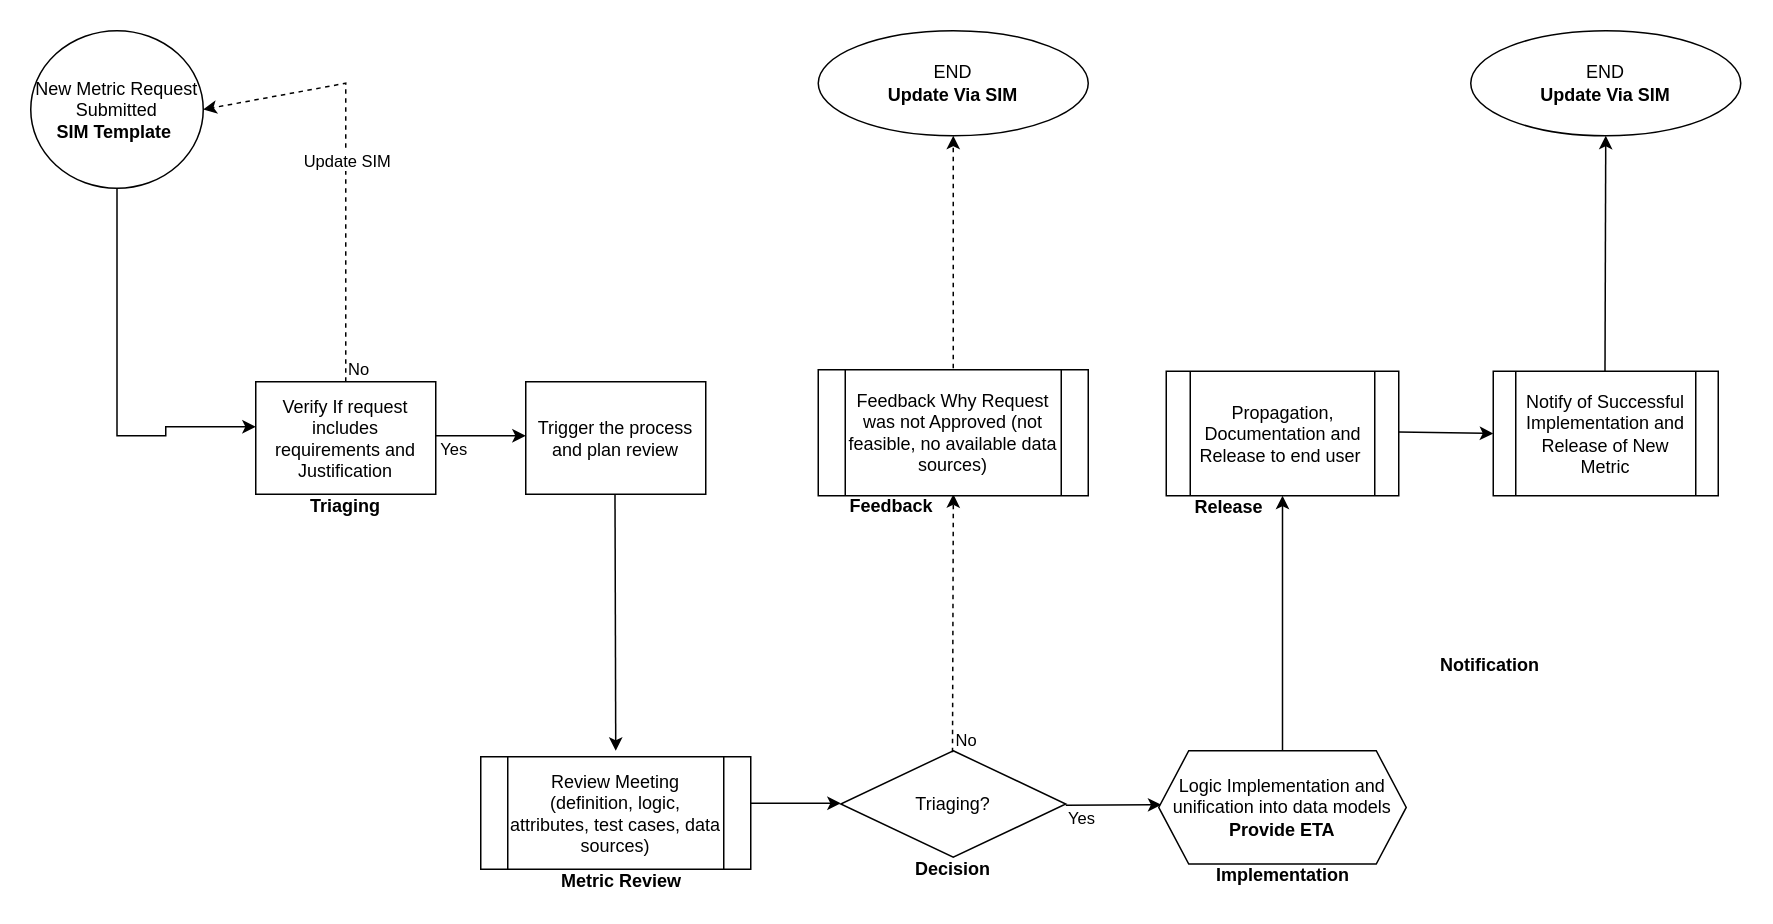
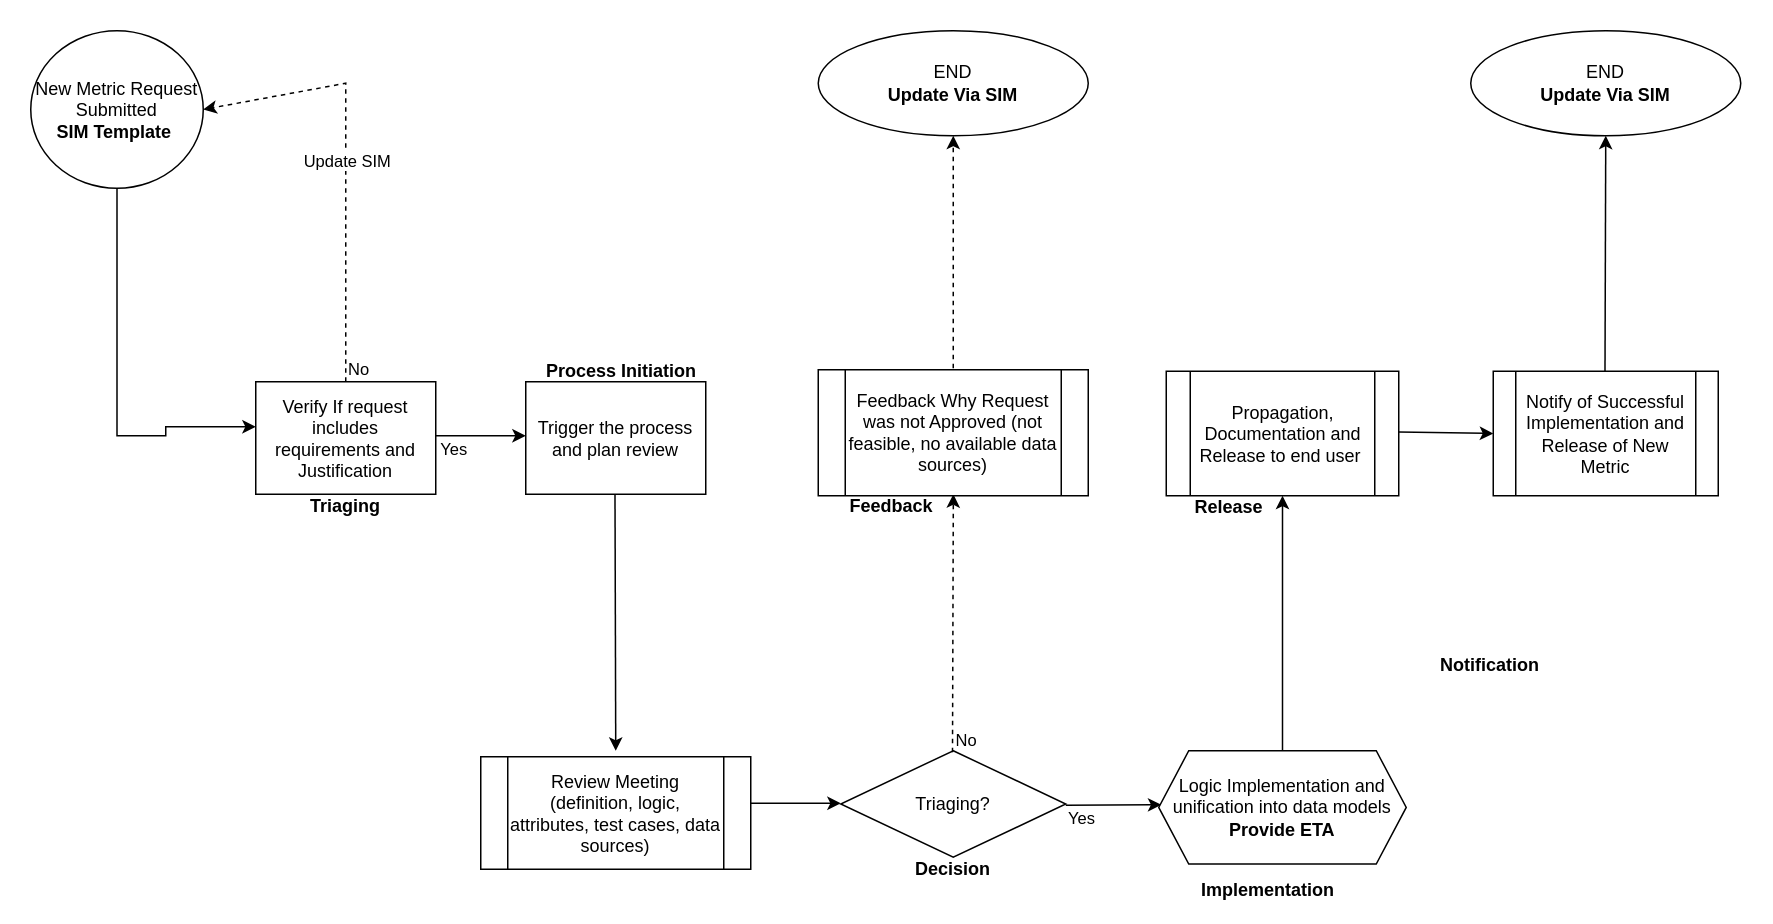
none -> (621, 371)
(1283, 875) -> (1268, 890)
(621, 881) -> none
